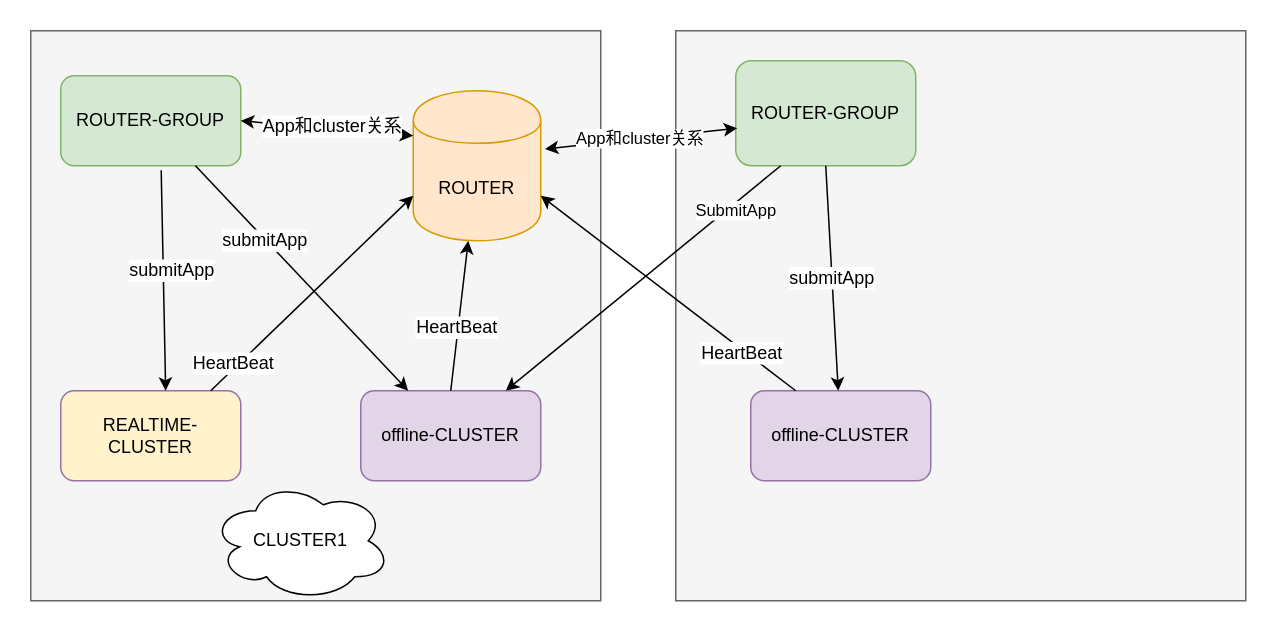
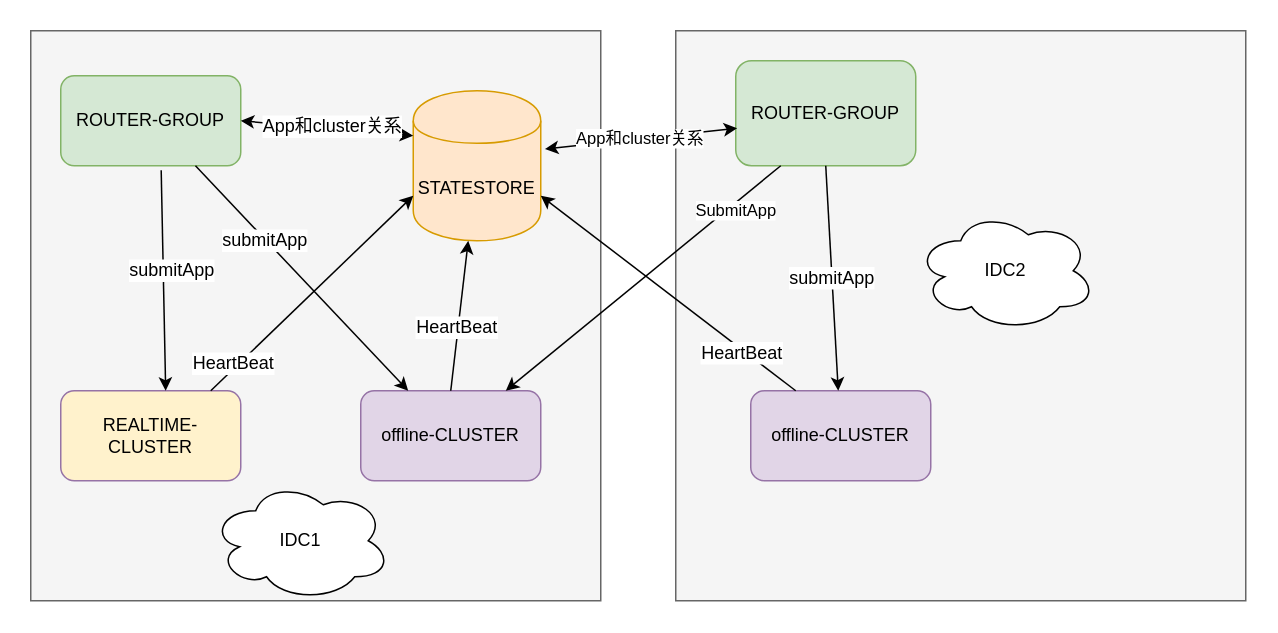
(477, 188) -> (477, 188)
none -> (1006, 271)
(301, 541) -> (301, 541)
